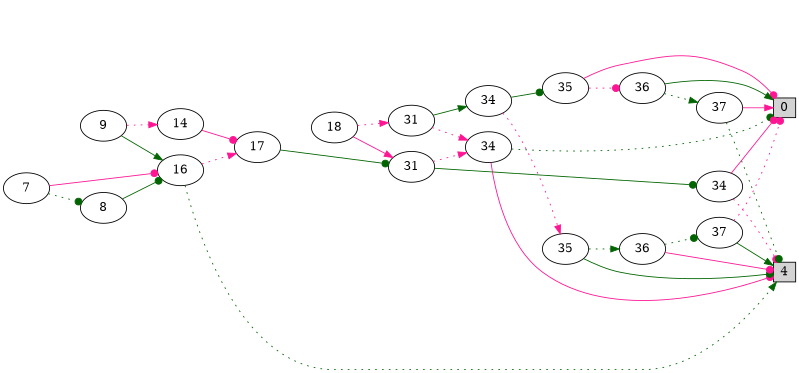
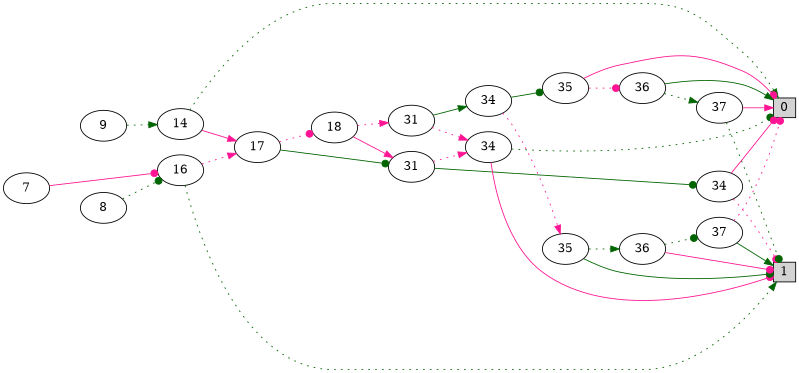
none -> (477, 3)
(138, 125) -> (138, 125)
(216, 135) -> (216, 135)
none -> (293, 138)
(138, 146) -> none
(139, 191) -> (139, 191)
(62, 197) -> none
(785, 272) -> (785, 272)
